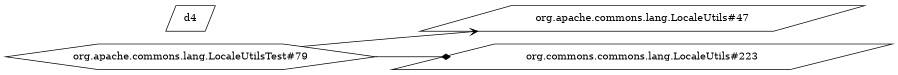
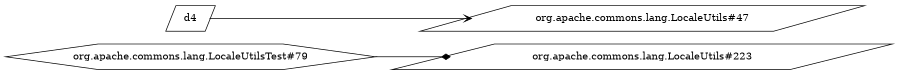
(386, 39) -> (337, 18)
(642, 57) -> (642, 57)
